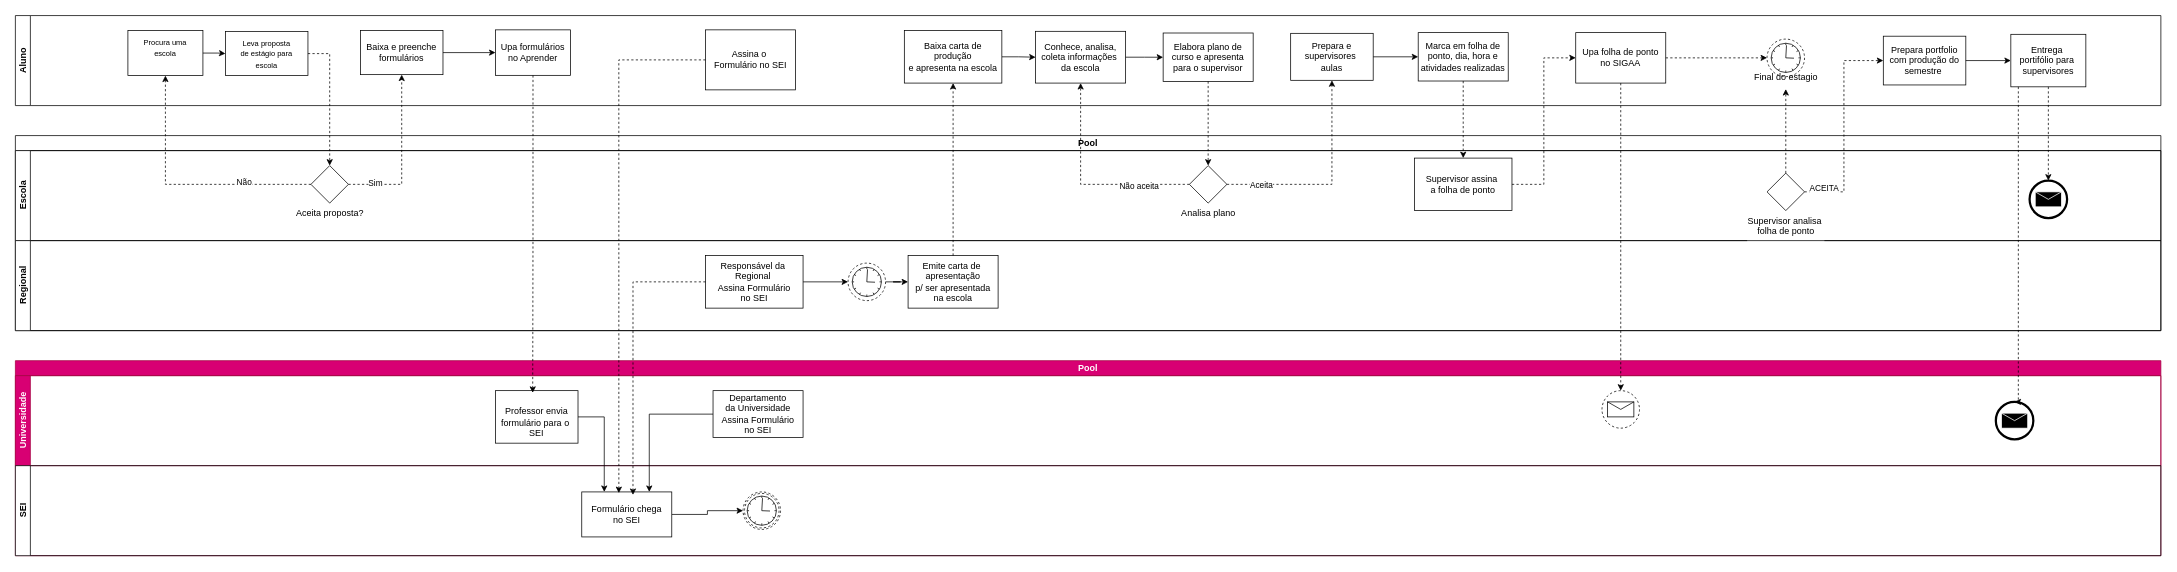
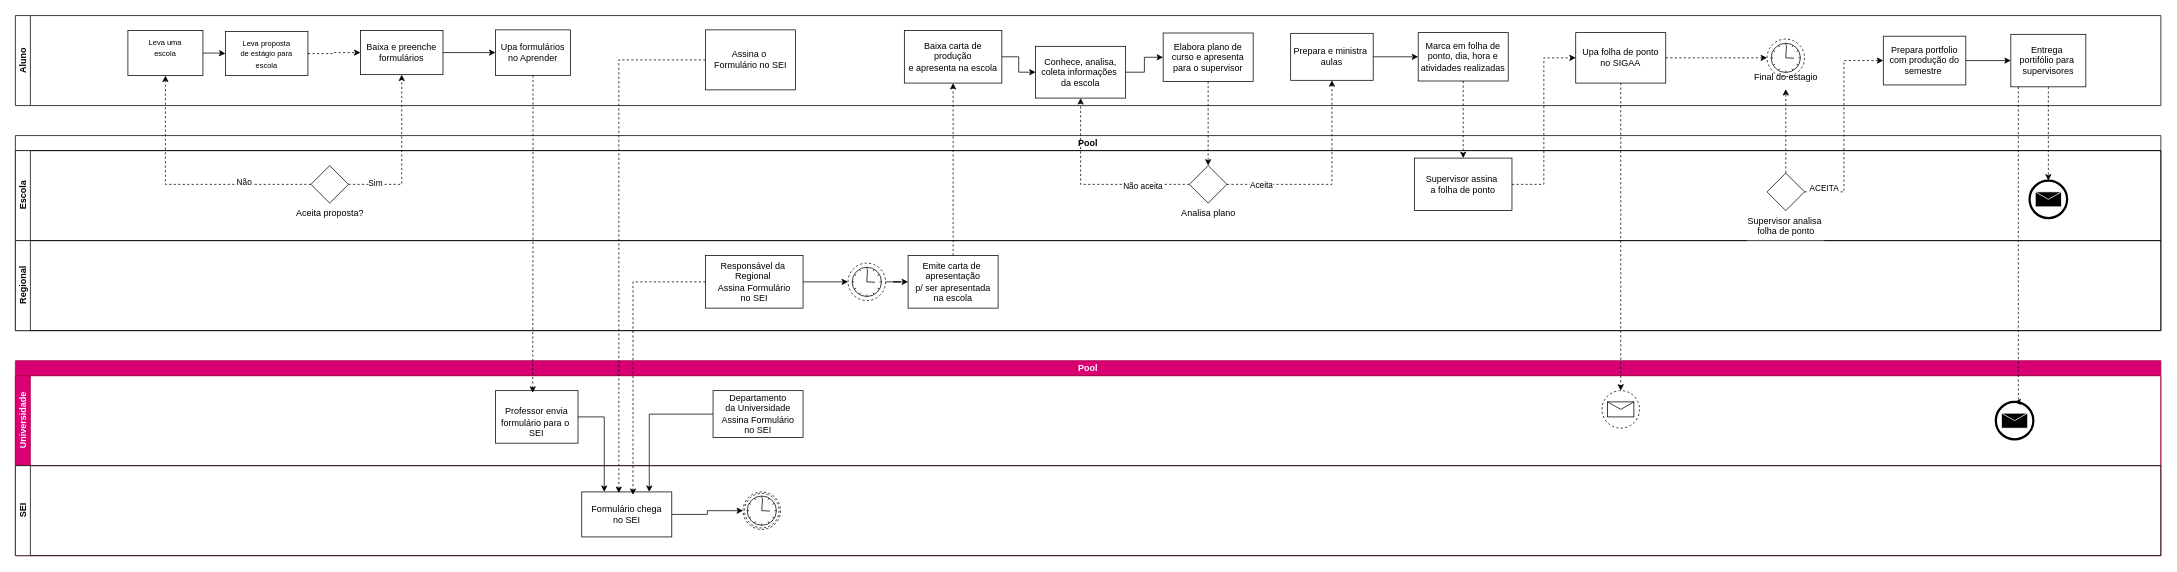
(165, 53) -> (165, 53)
(1080, 57) -> (1080, 72)
(1332, 57) -> (1332, 57)
(330, 103) -> (340, 52)
